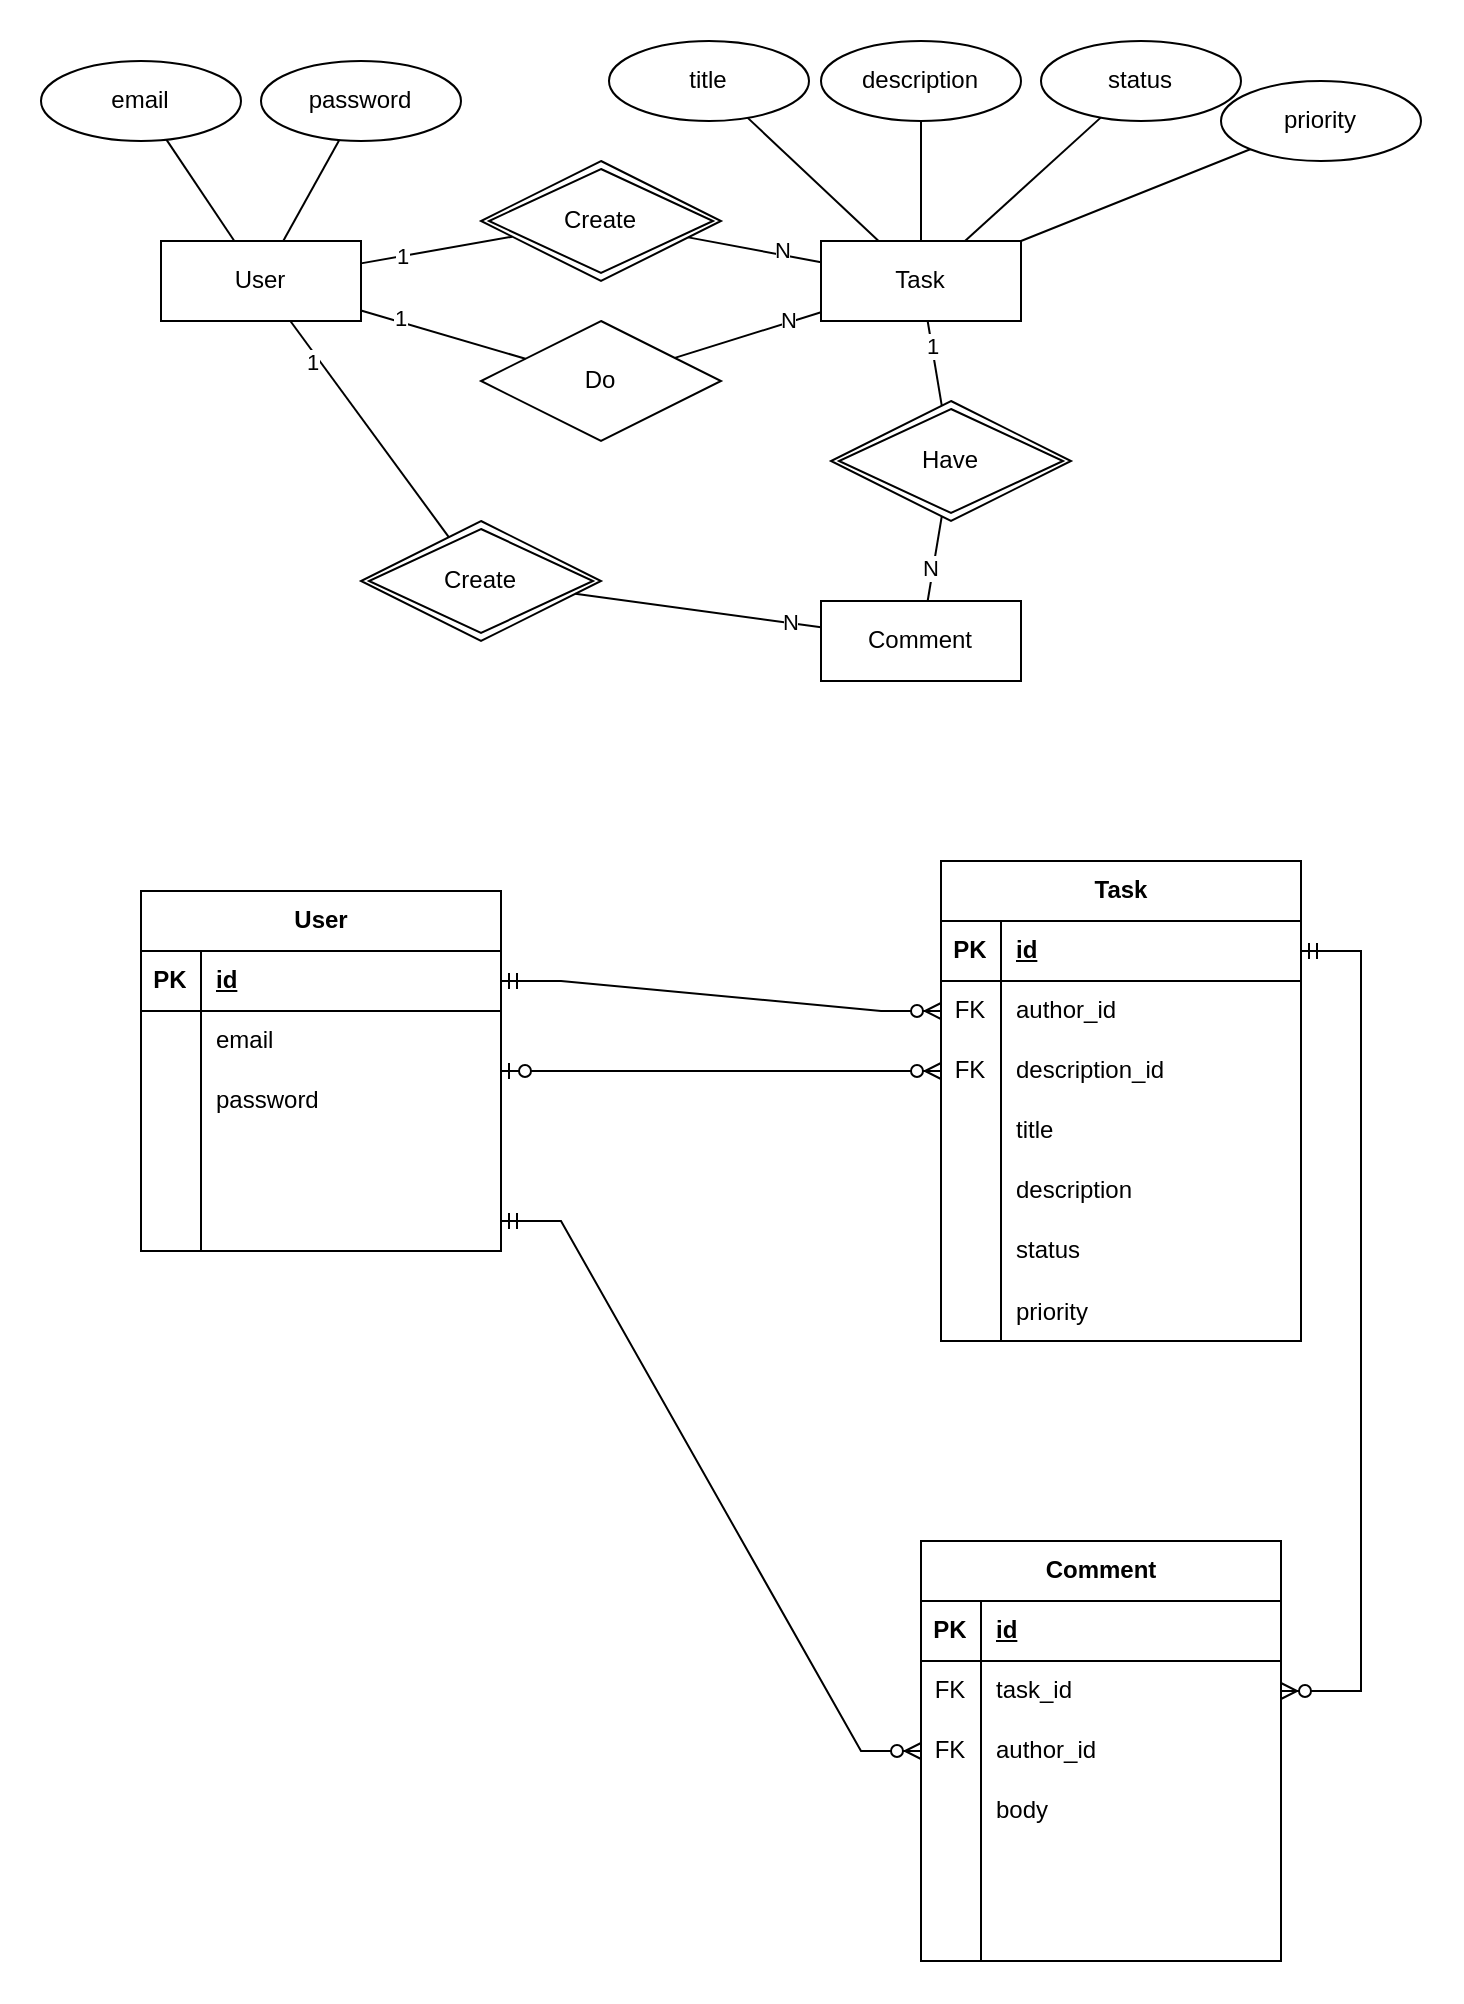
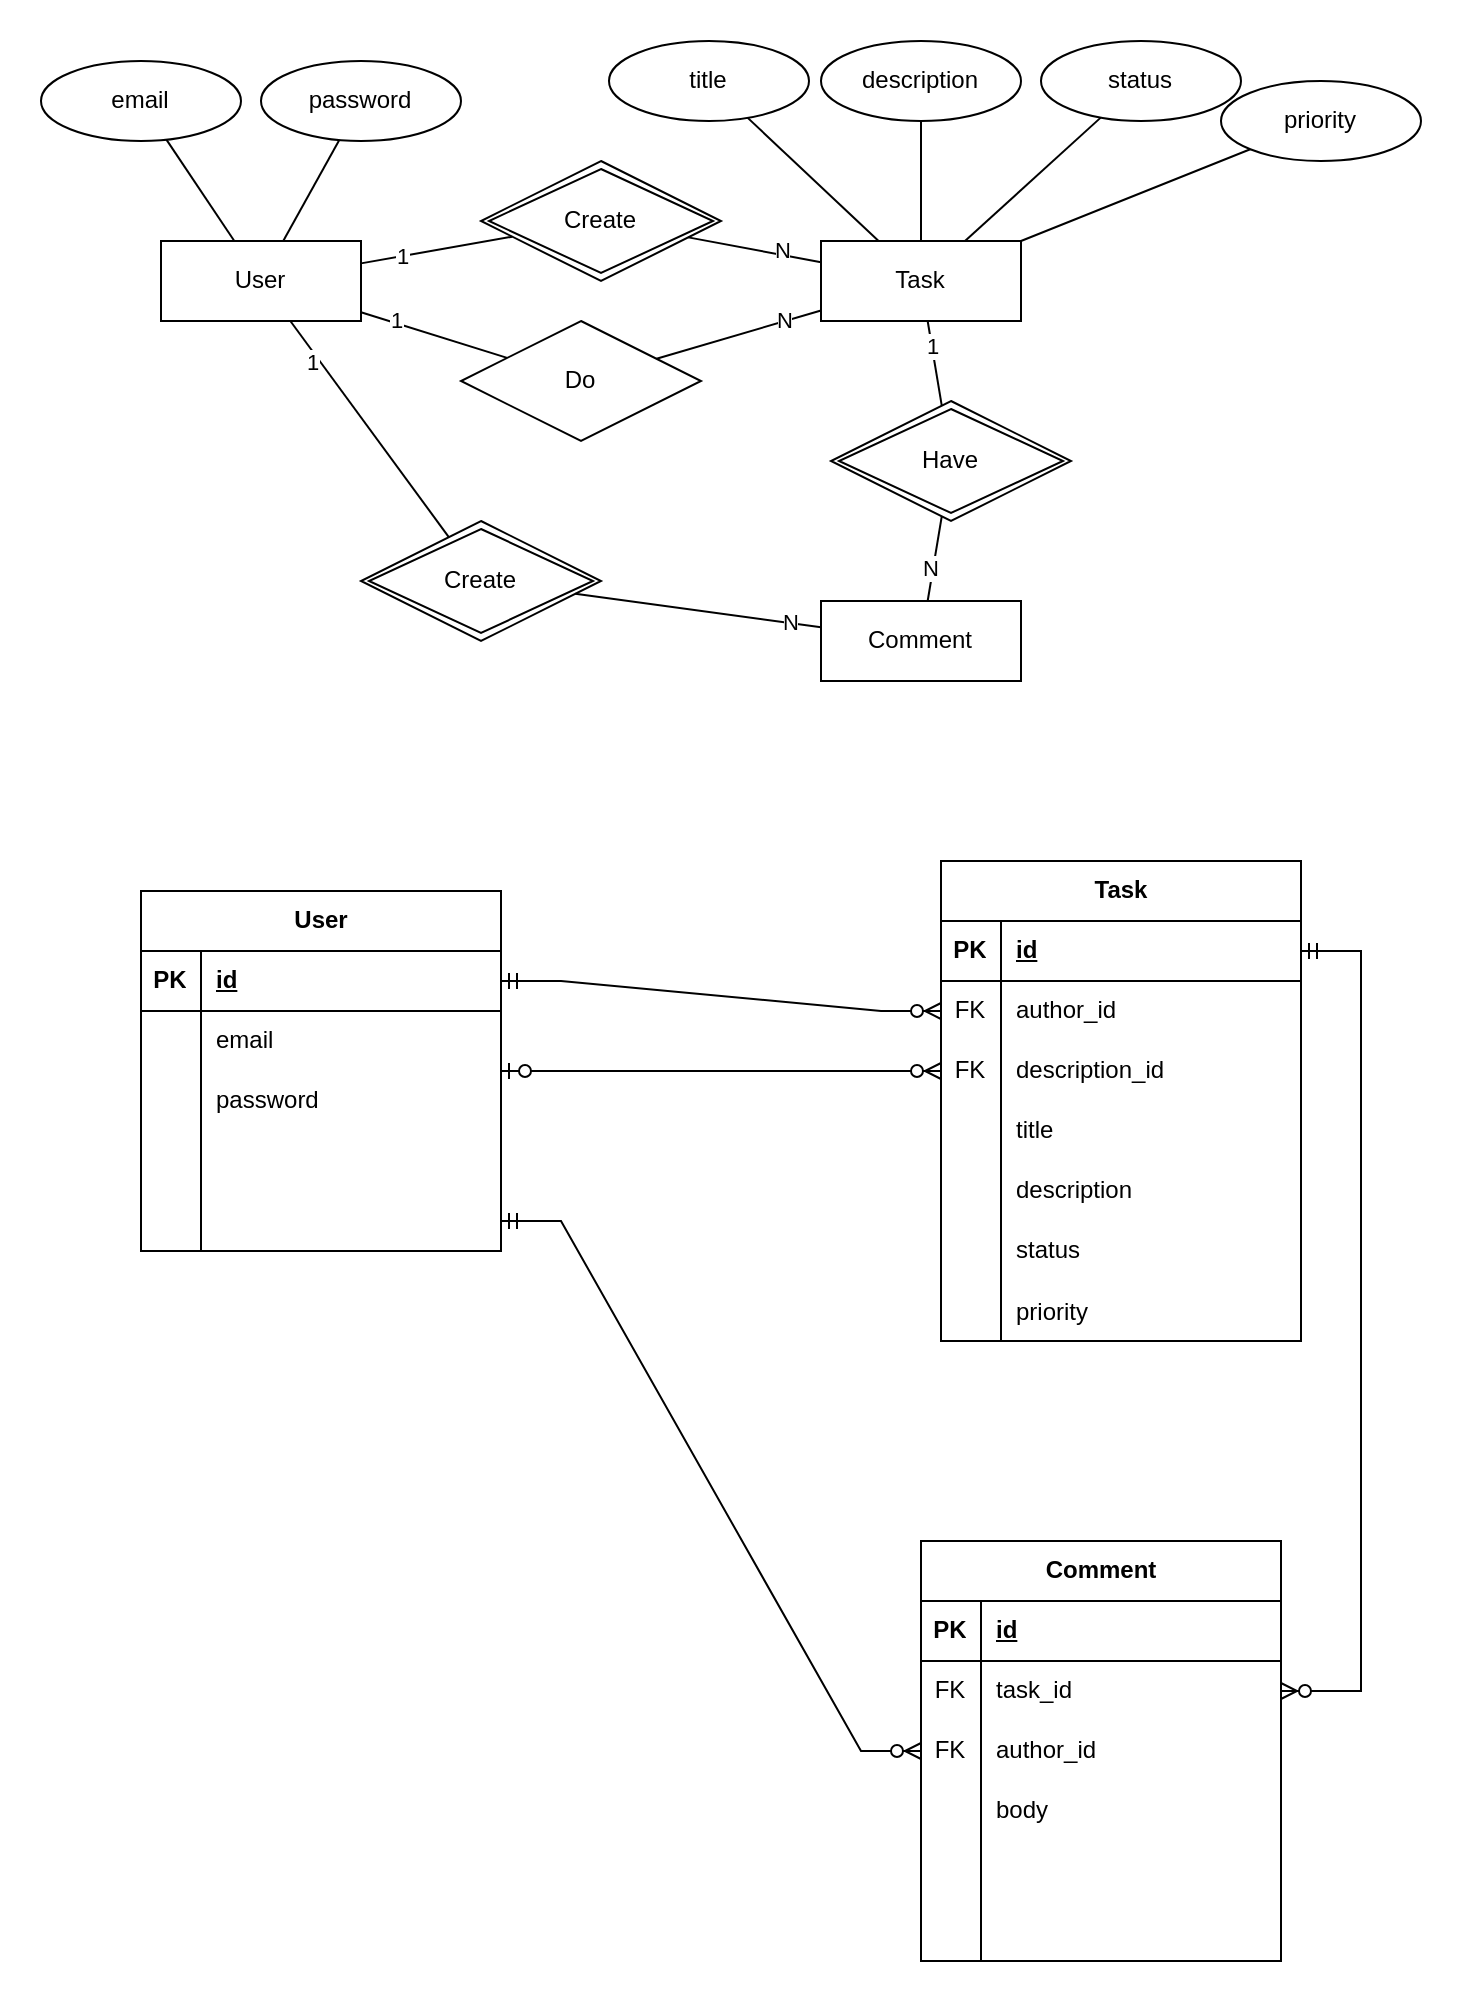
(601, 381) -> (581, 381)
